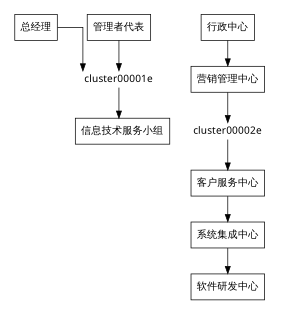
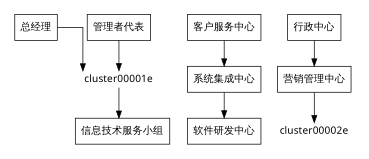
(228, 151) -> none
